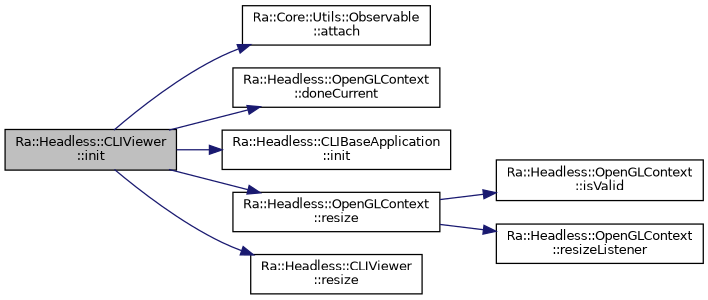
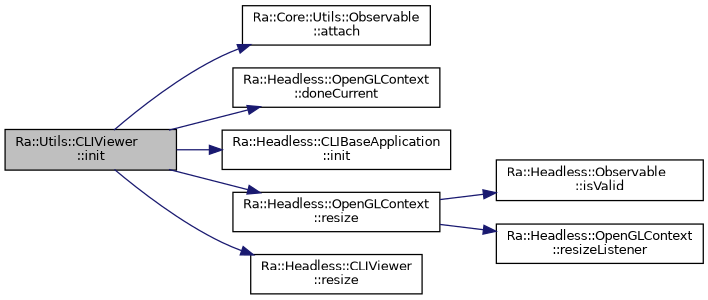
(91, 150) -> (91, 150)
(600, 180) -> (600, 180)
